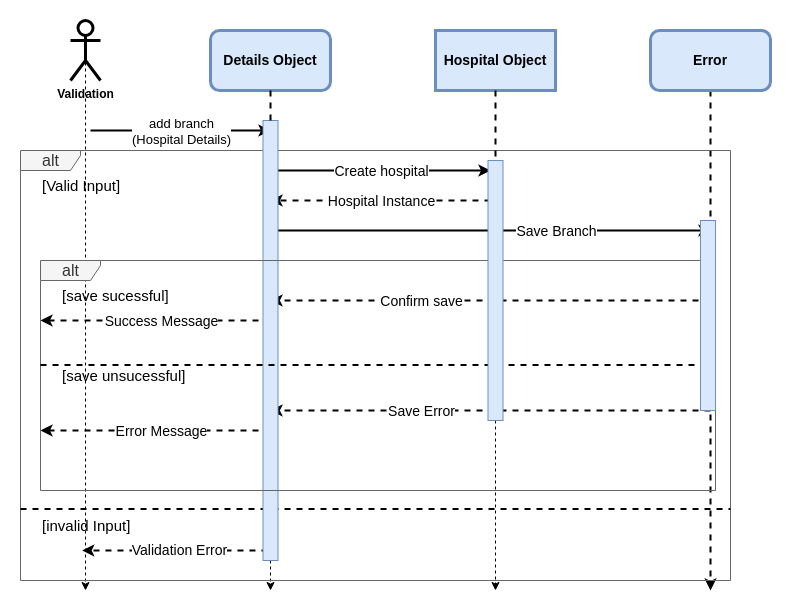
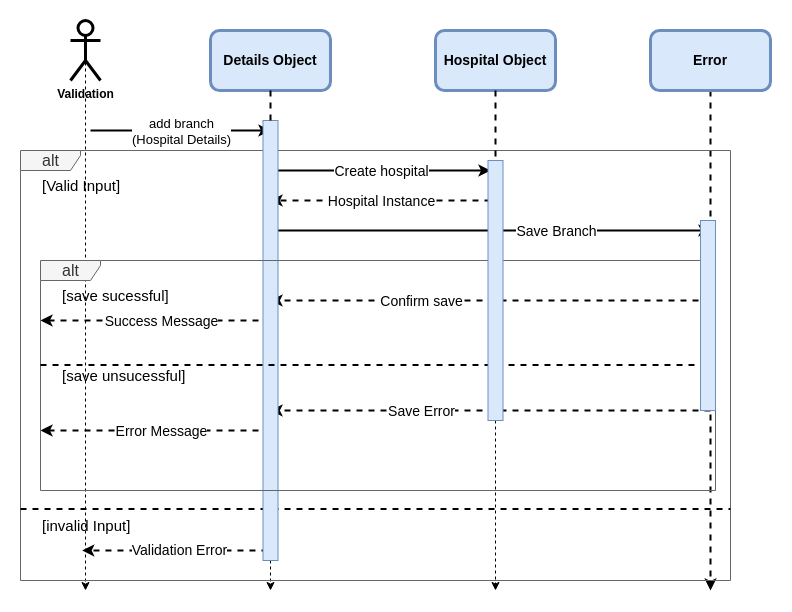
(496, 61) -> (496, 61)
